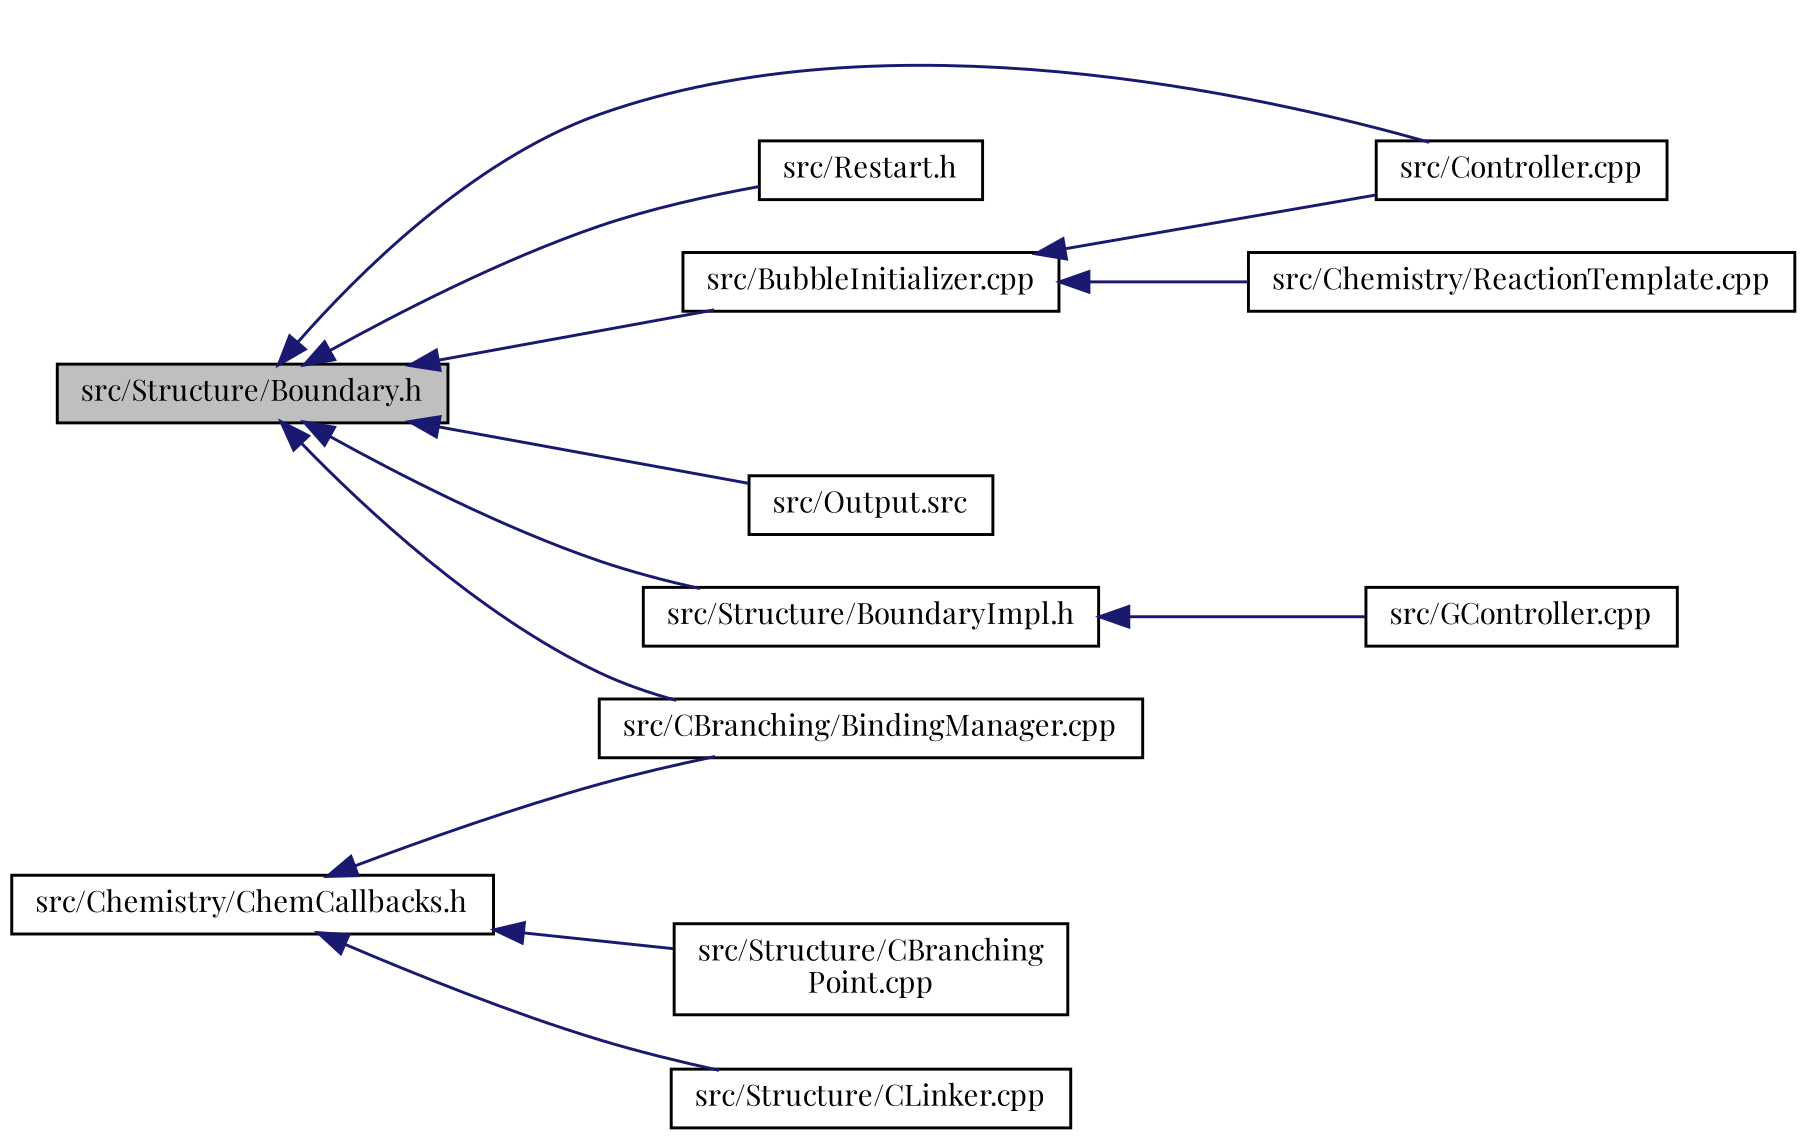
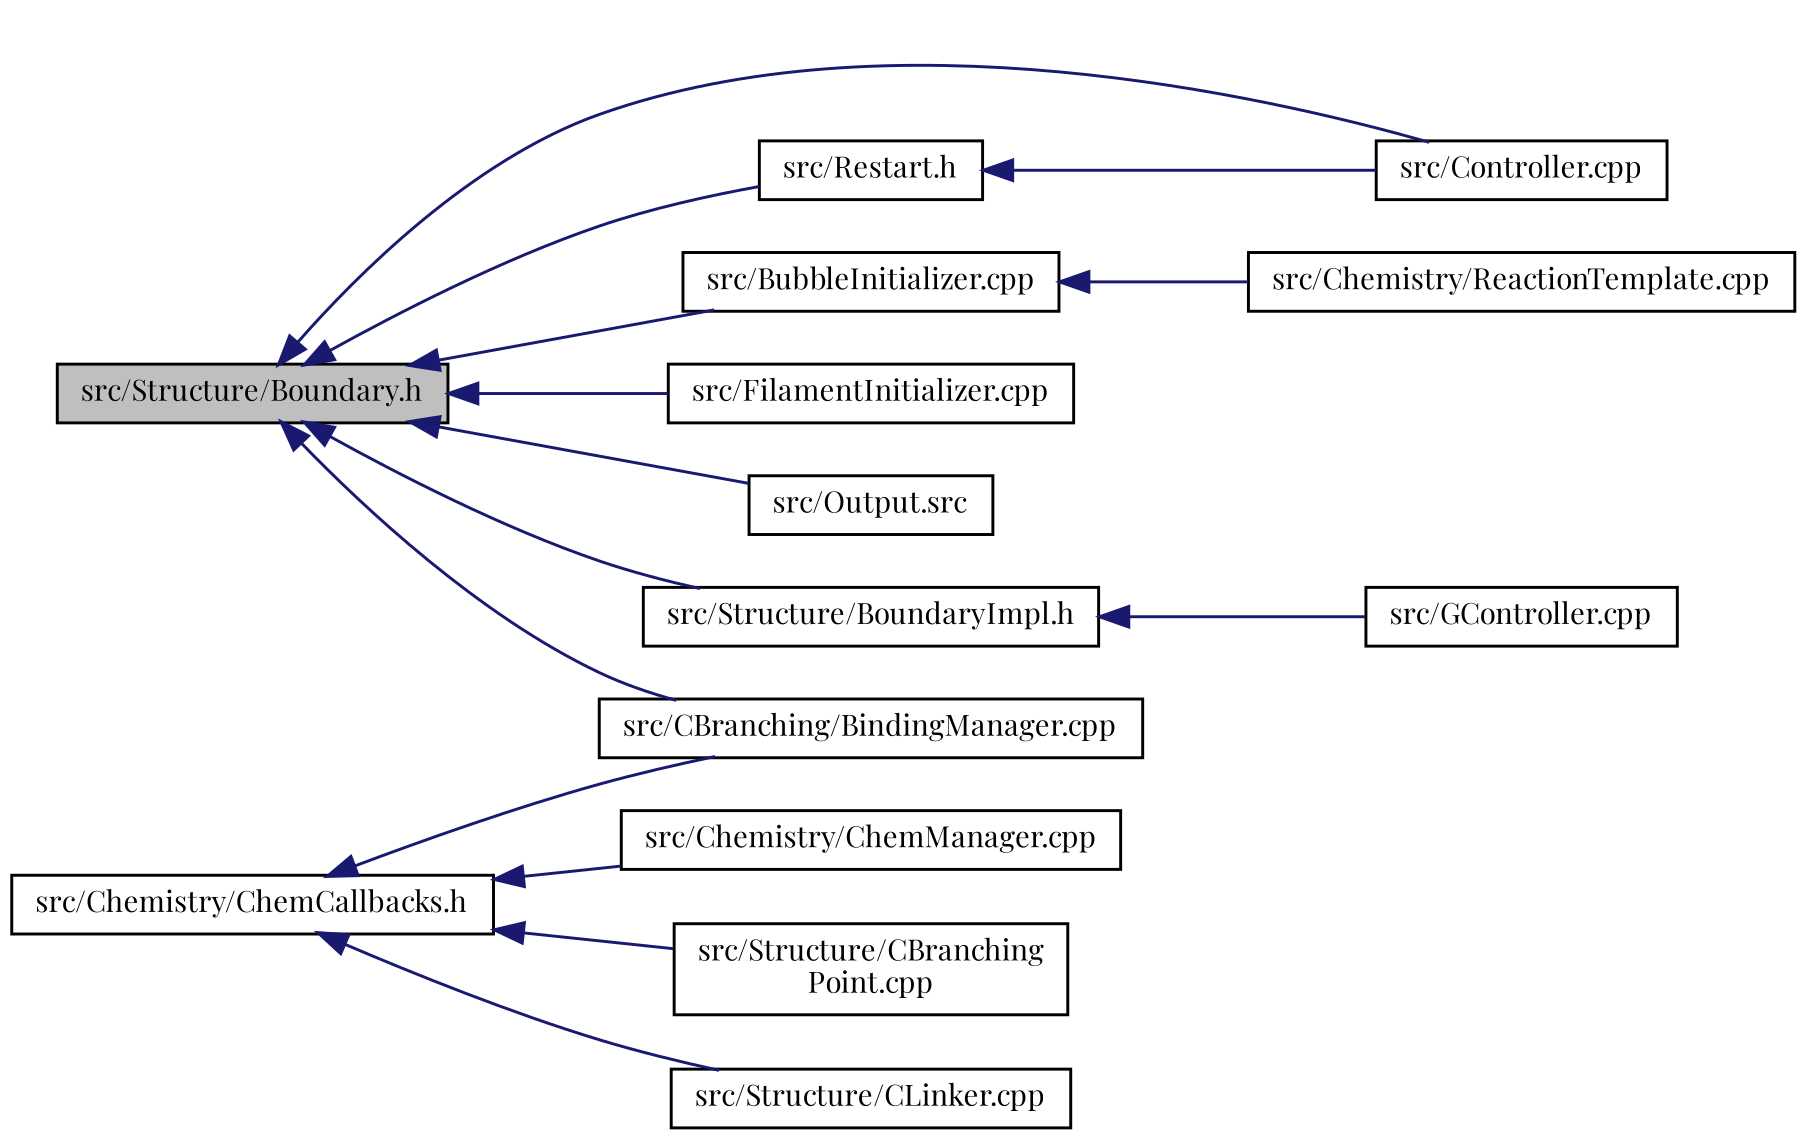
(1221, 222) -> (1195, 170)
none -> (871, 394)
none -> (871, 840)
